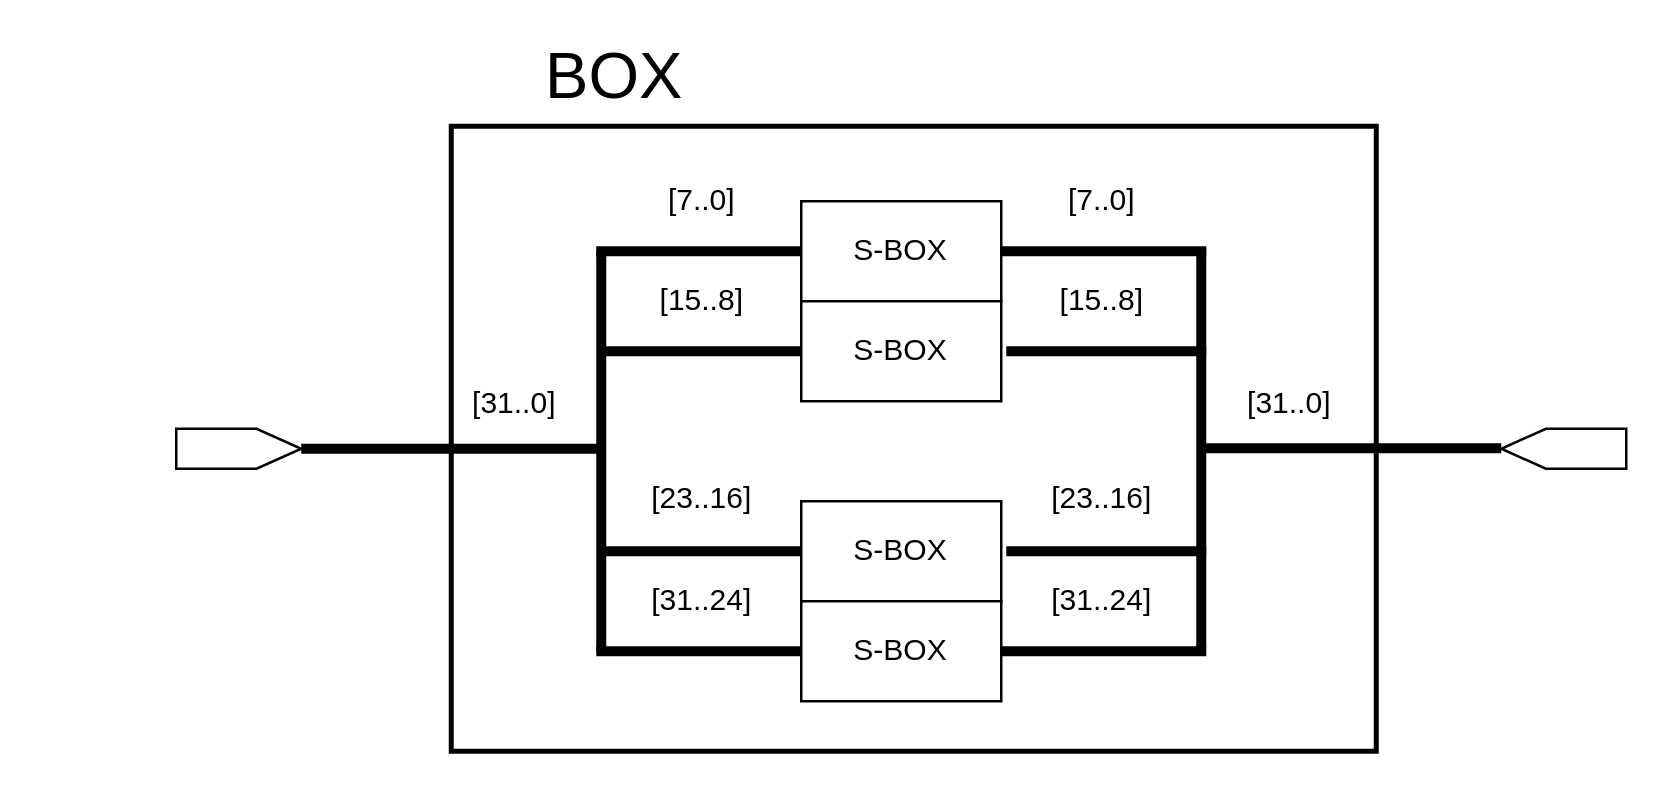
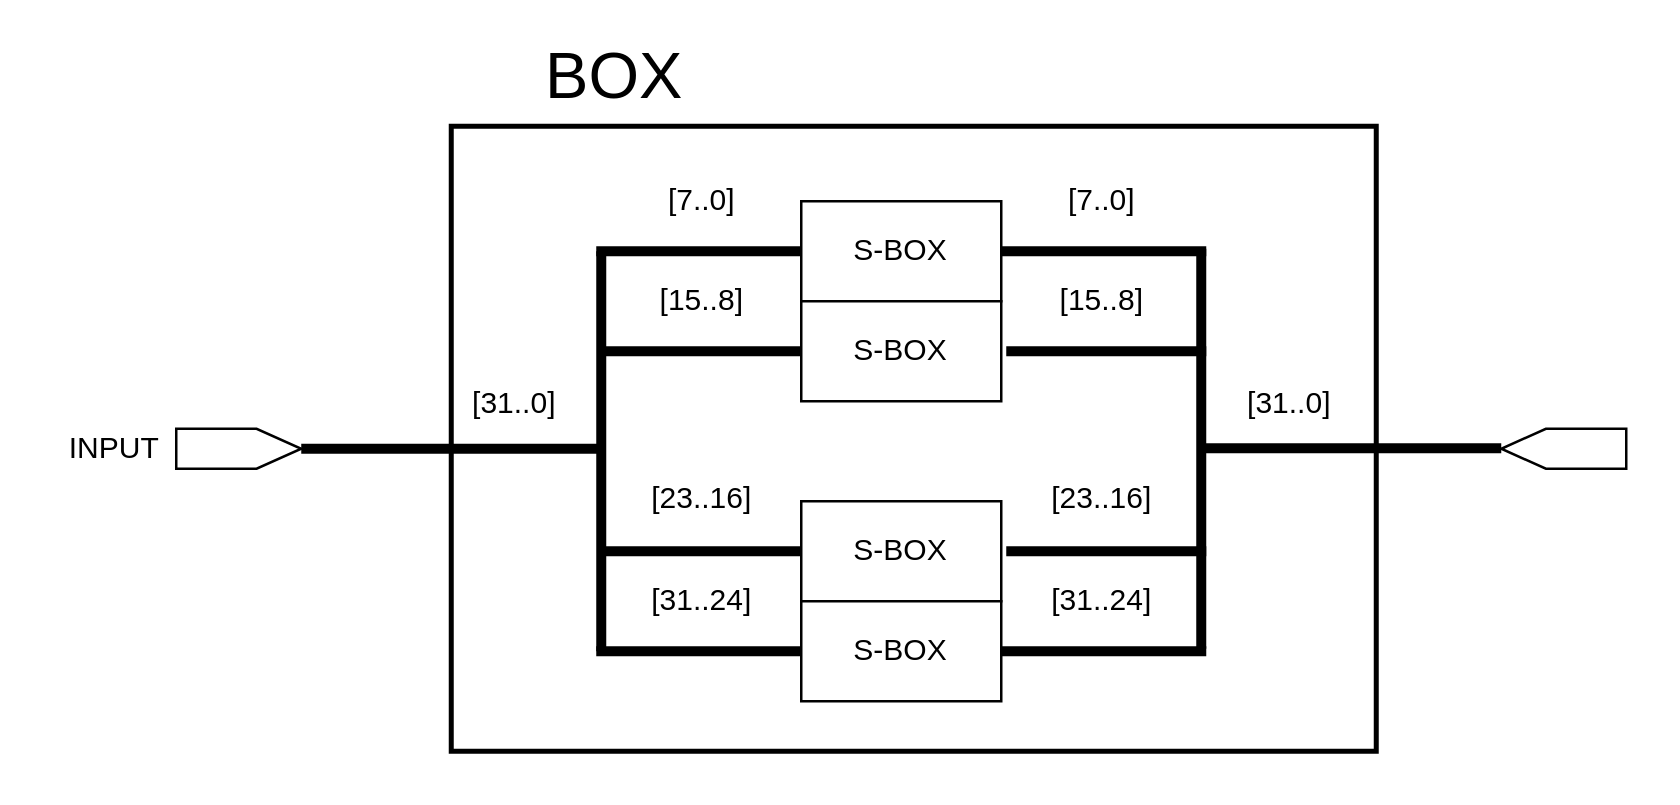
none -> (114, 449)
